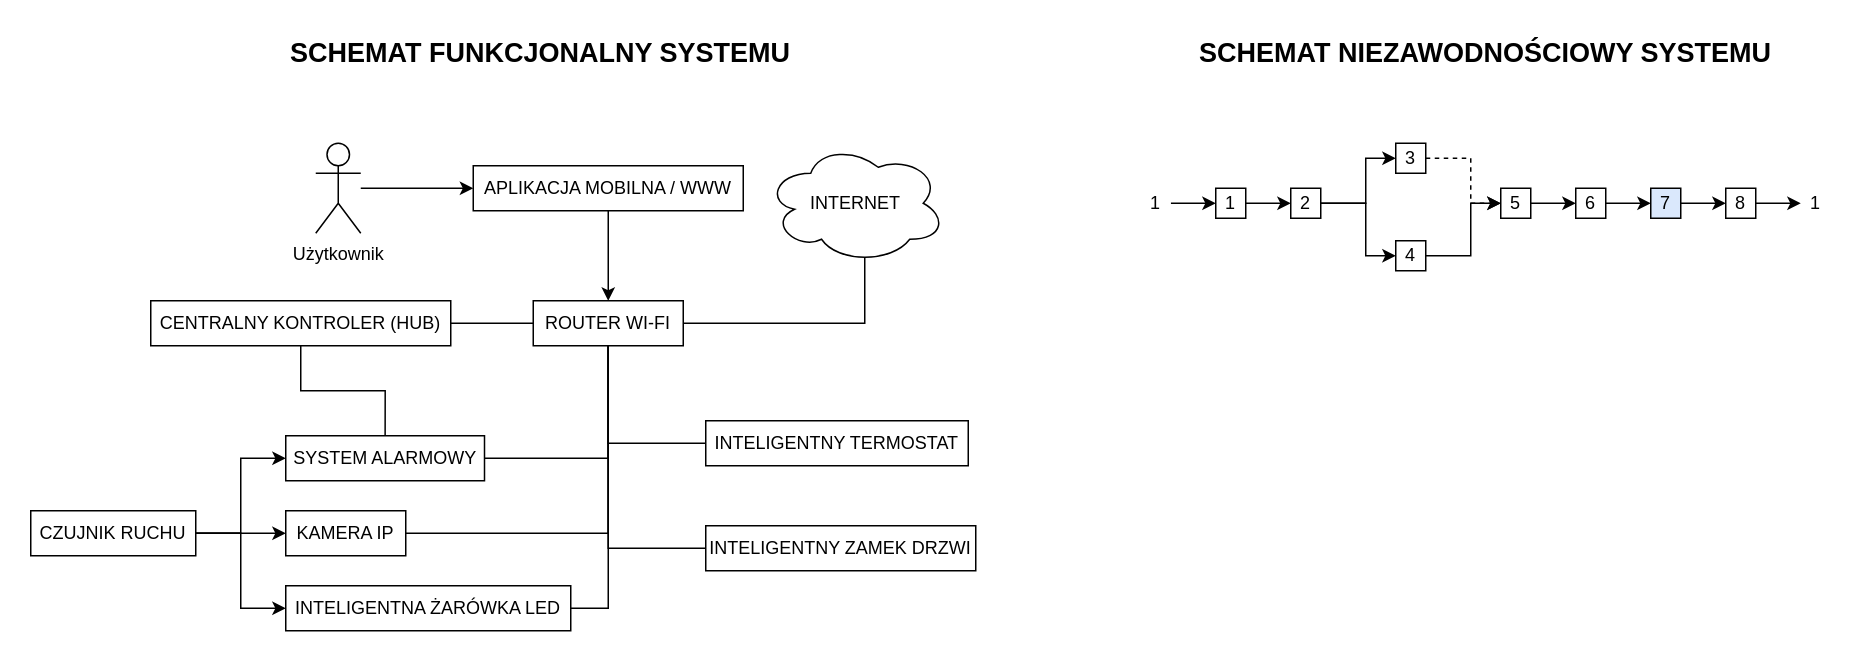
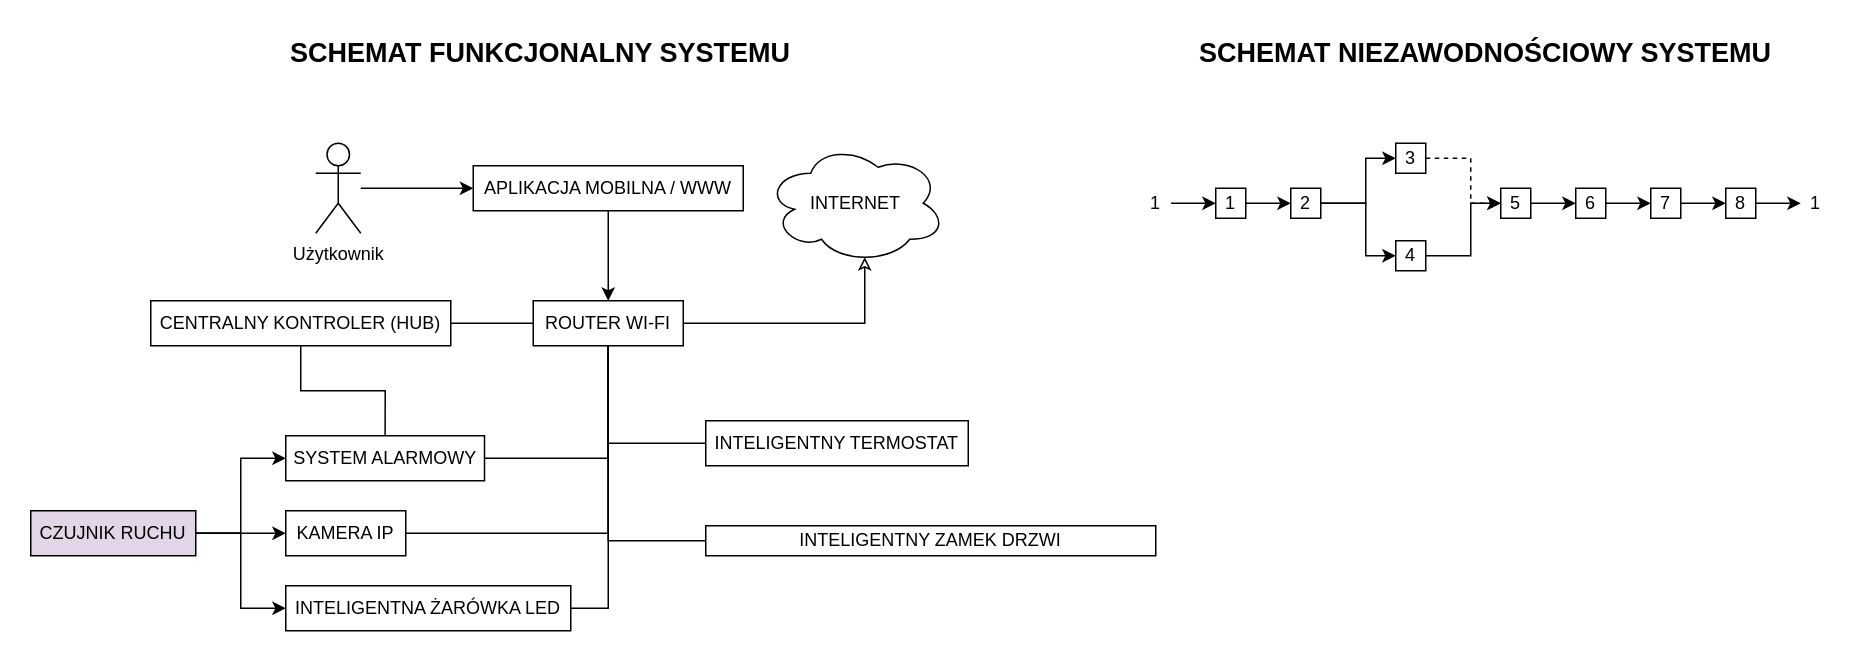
(1666, 203) -> (1666, 203)
(865, 264) -> (865, 269)
(113, 533) -> (113, 533)
(841, 548) -> (931, 541)
